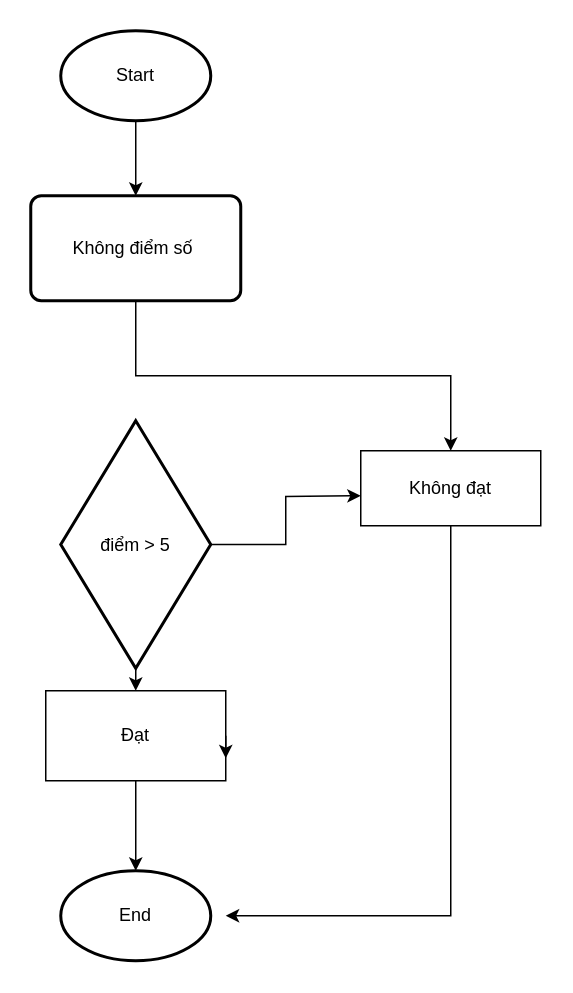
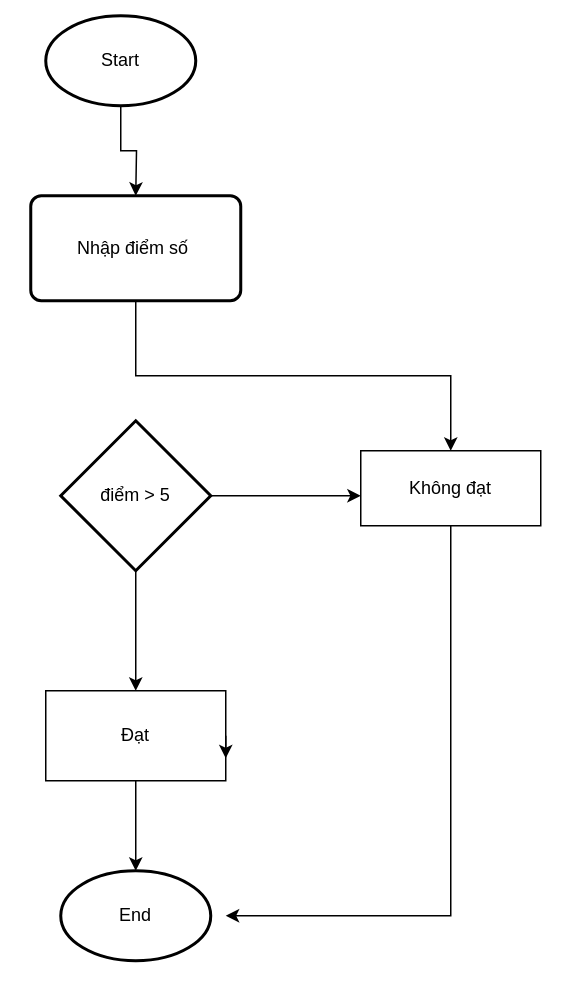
(136, 76) -> (121, 61)
(136, 248) -> (136, 248)
(136, 545) -> (136, 496)
